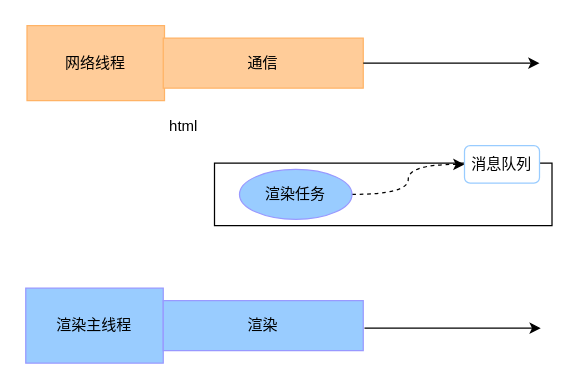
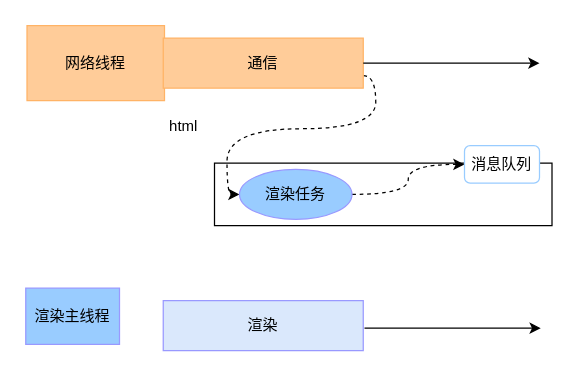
none -> (300, 129)
(94, 326) -> (73, 316)
(263, 326) -> (263, 326)
